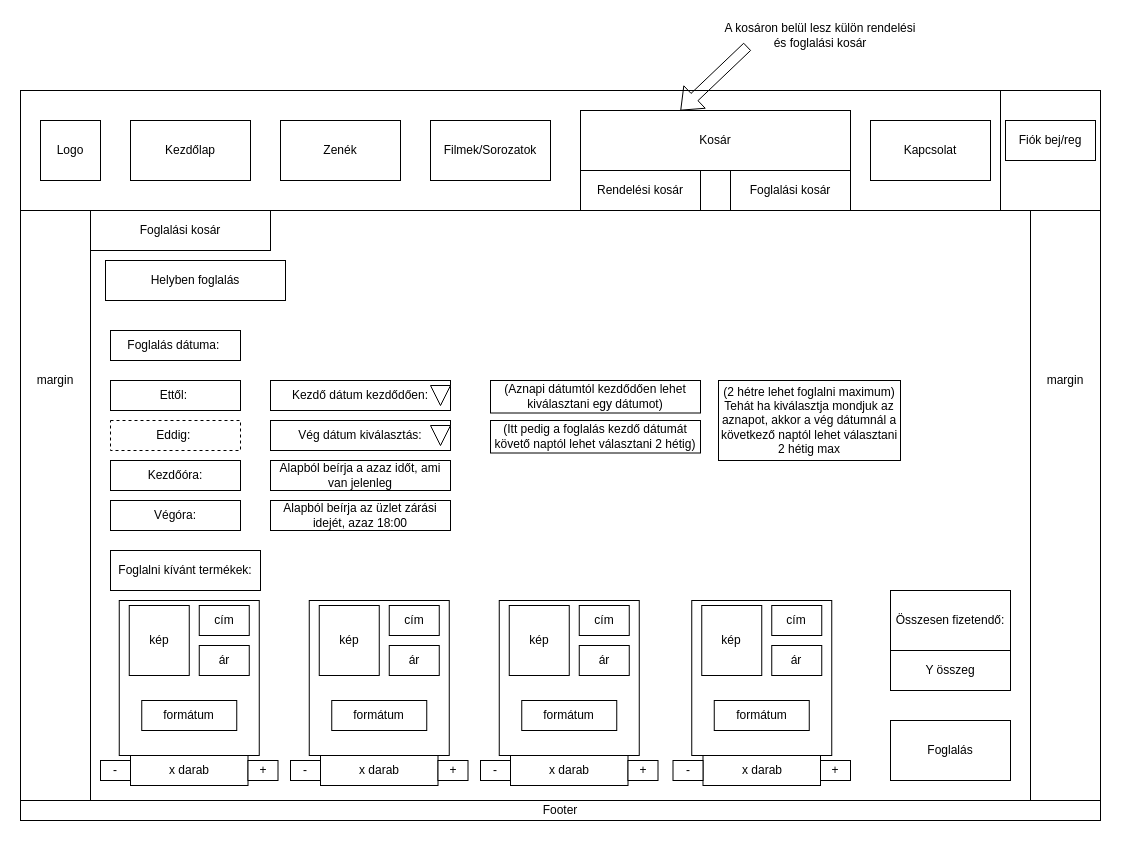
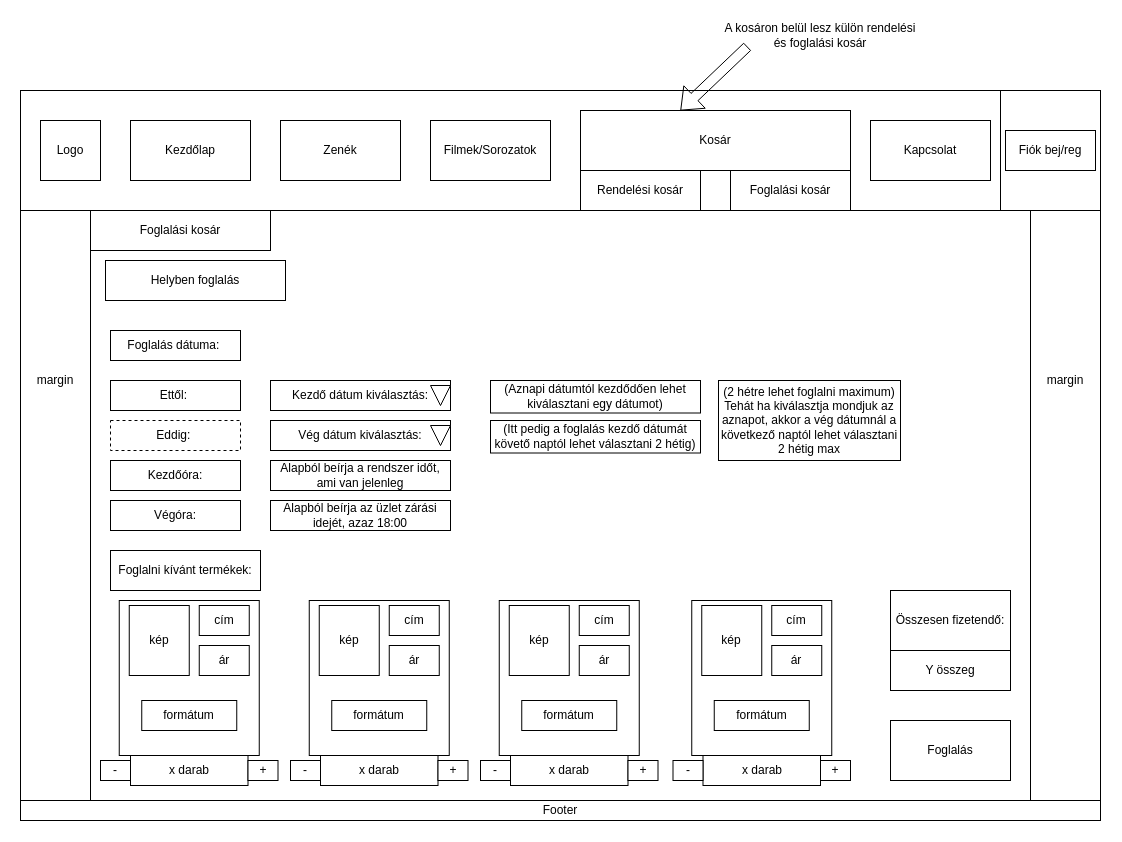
(1051, 141) -> (1051, 151)
(361, 396) -> (361, 396)
(361, 476) -> (361, 476)
